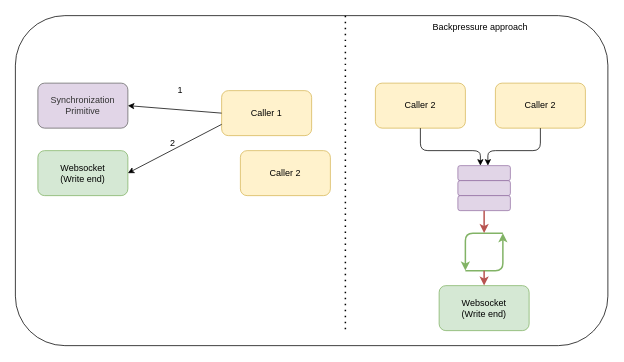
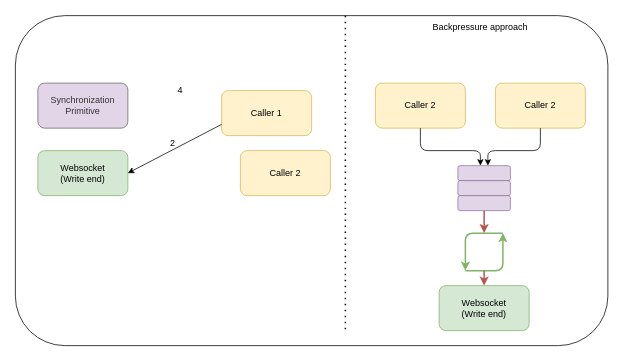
(180, 90) -> (180, 90)
(176, 109) -> none
